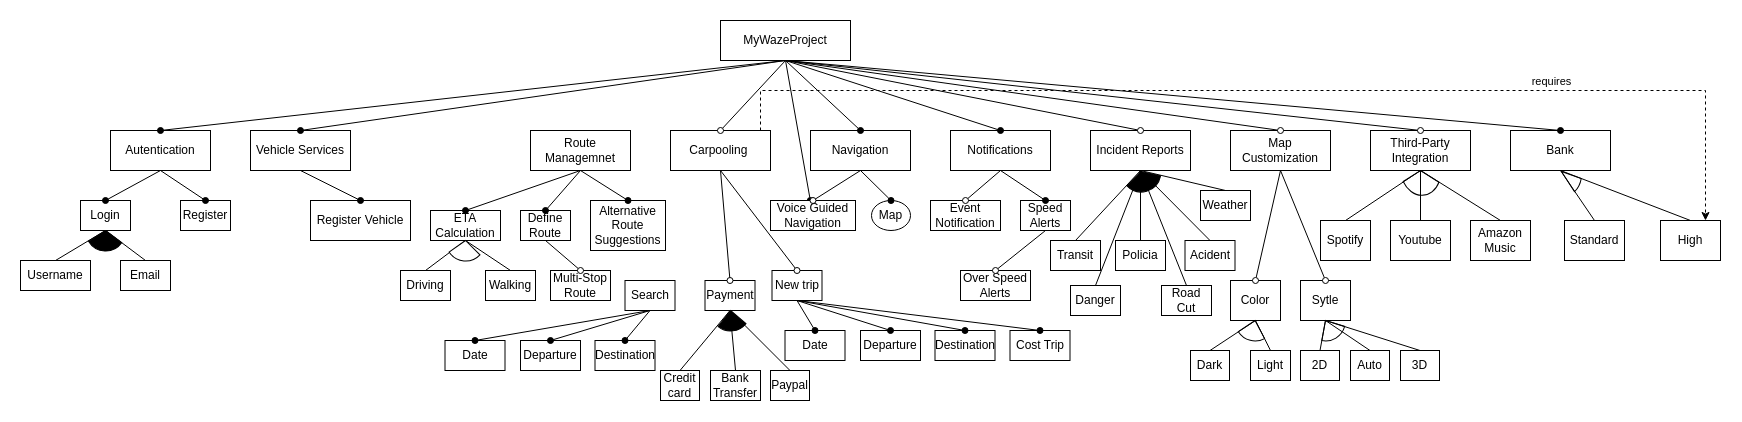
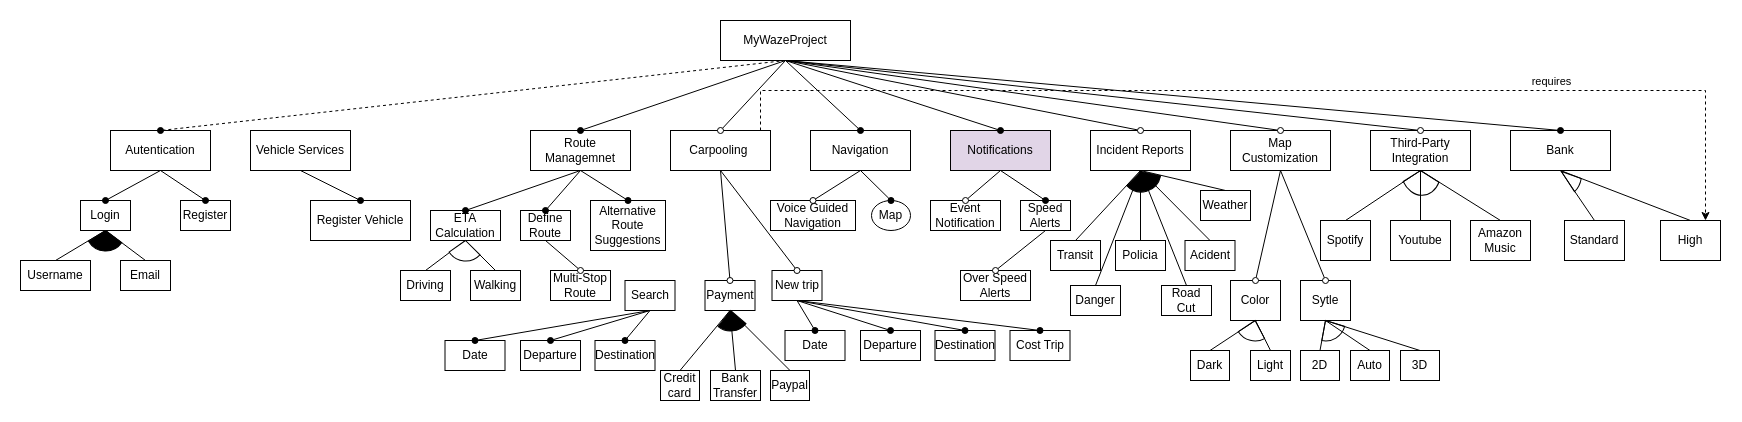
(537, 96) -> none
(454, 98) -> (454, 98)
(798, 131) -> (682, 96)
(1001, 151) -> (1001, 151)
(511, 286) -> (496, 286)
